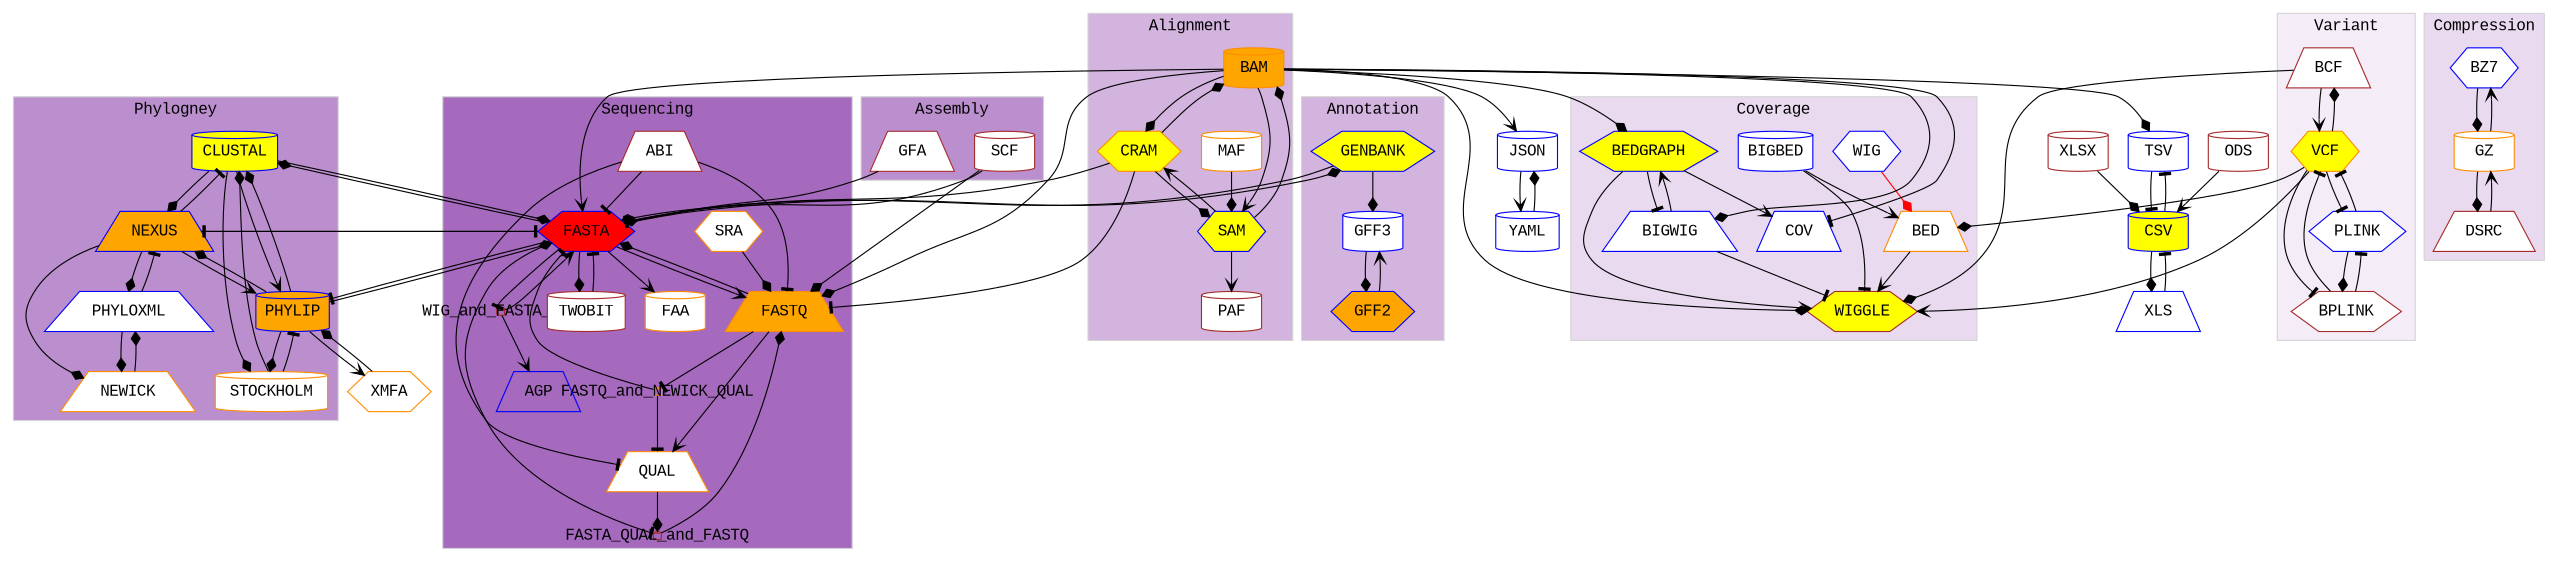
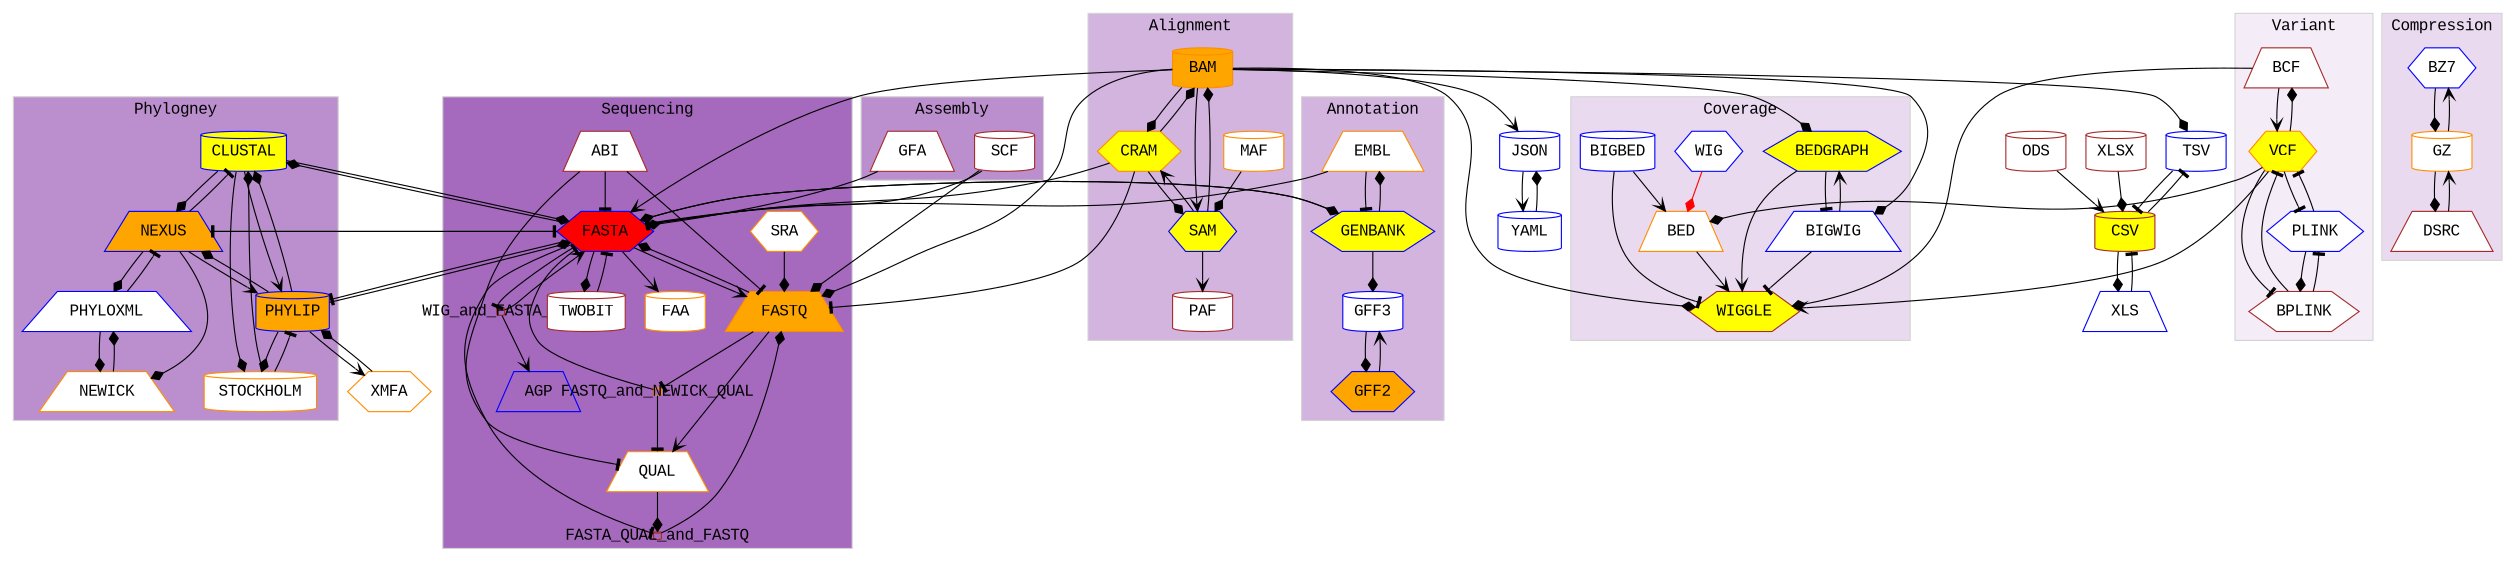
none -> (1373, 151)
(1799, 231) -> none
(2158, 231) -> (2125, 231)
